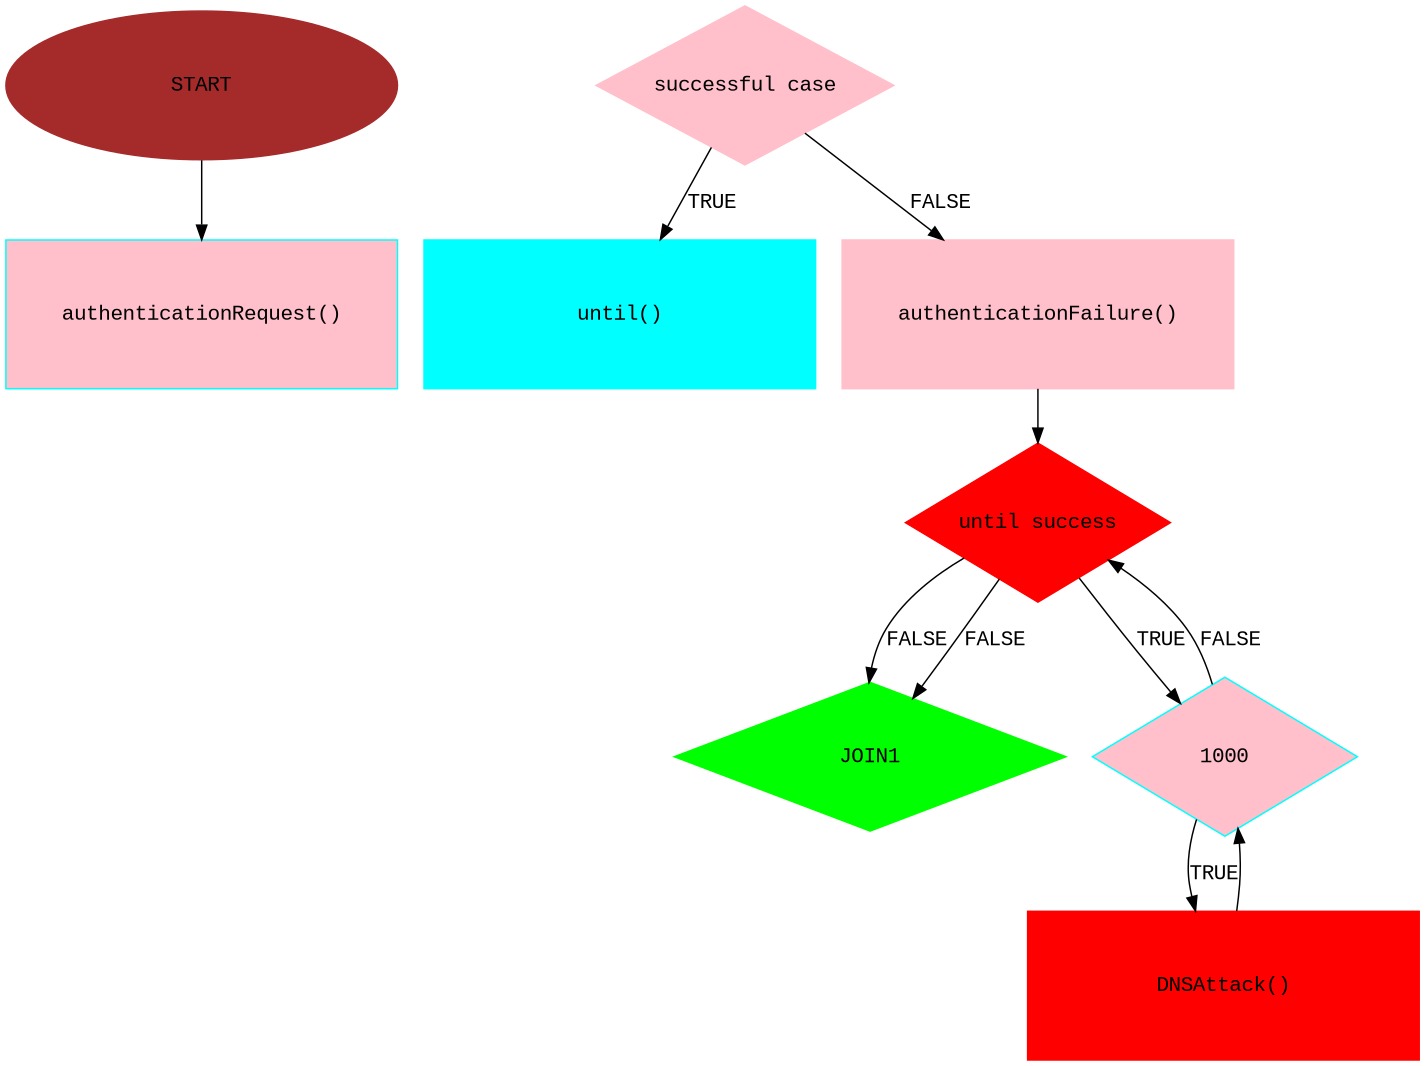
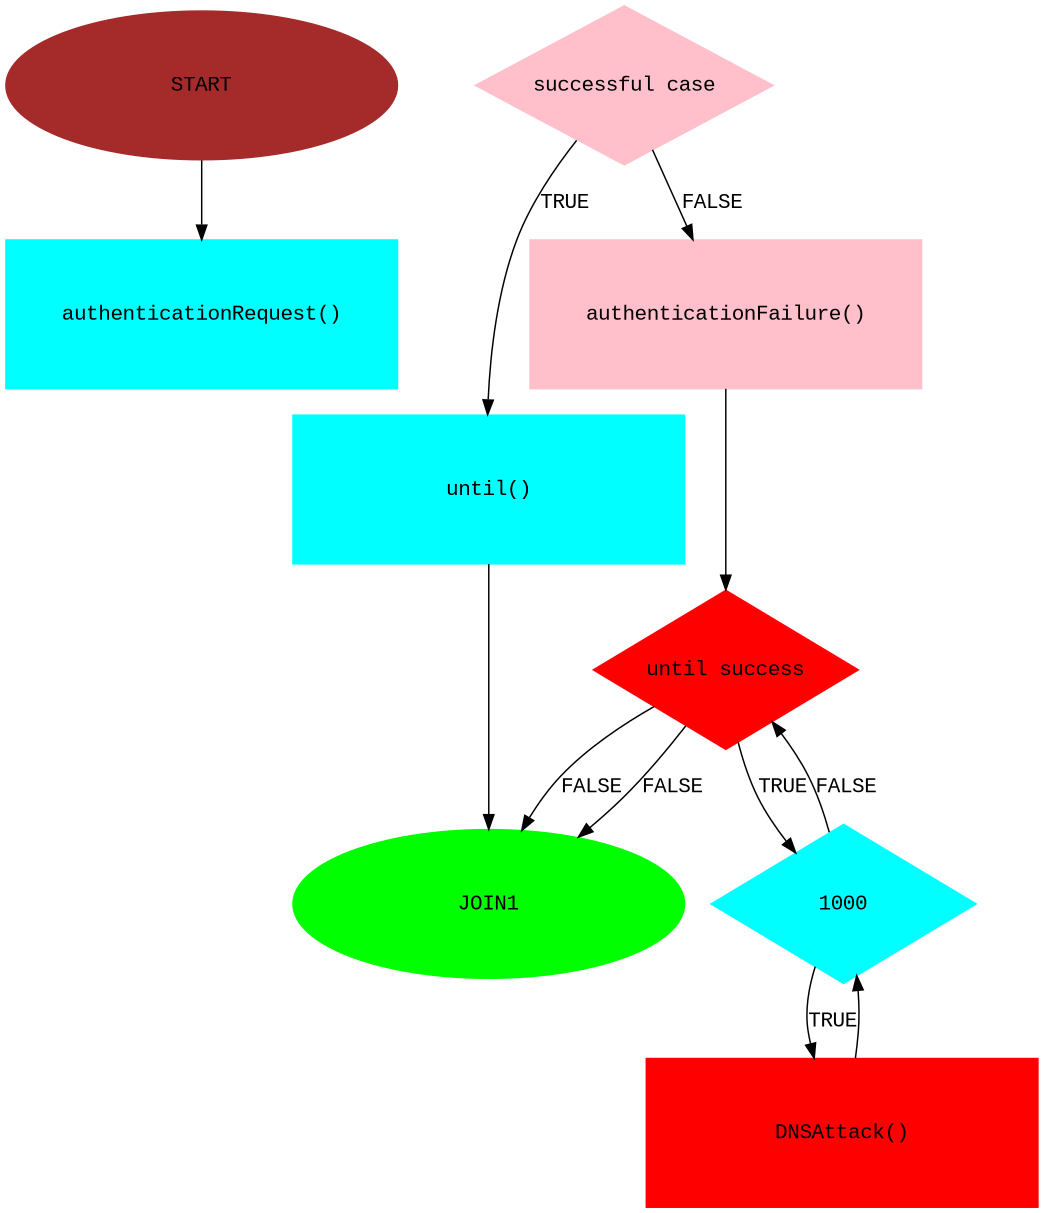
(202, 314) -> (202, 314)
none -> (489, 689)
(870, 757) -> (489, 904)
(1225, 757) -> (844, 904)
